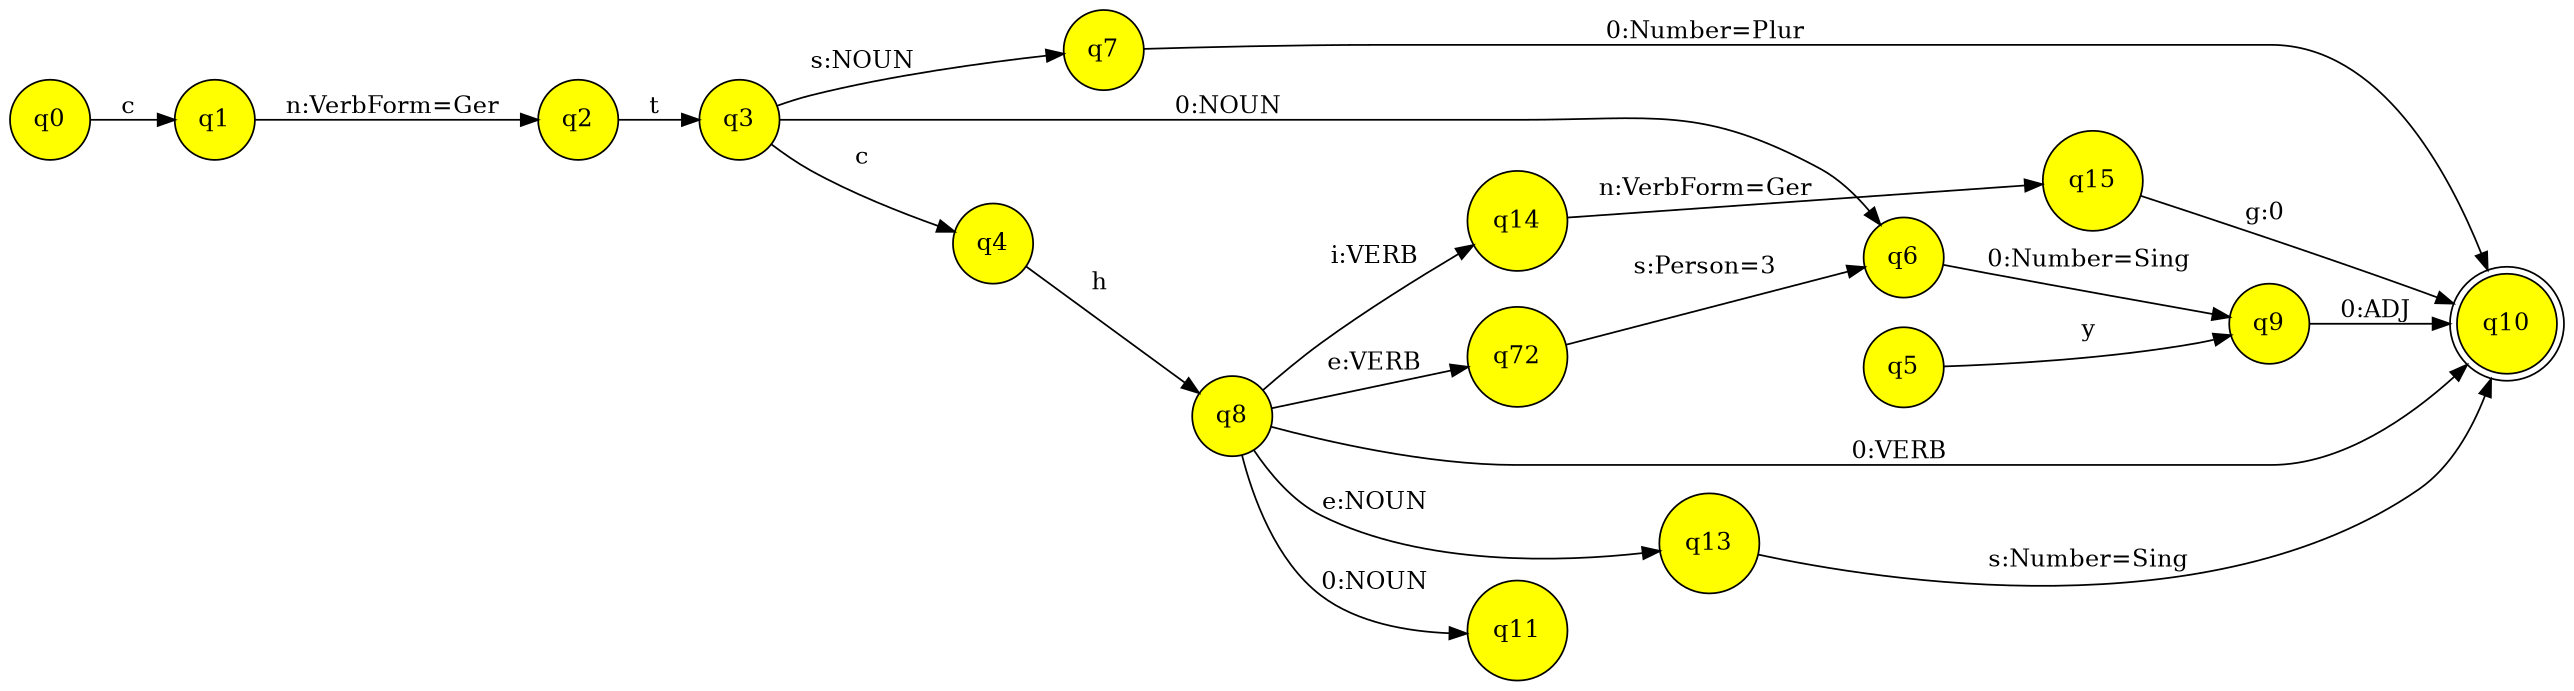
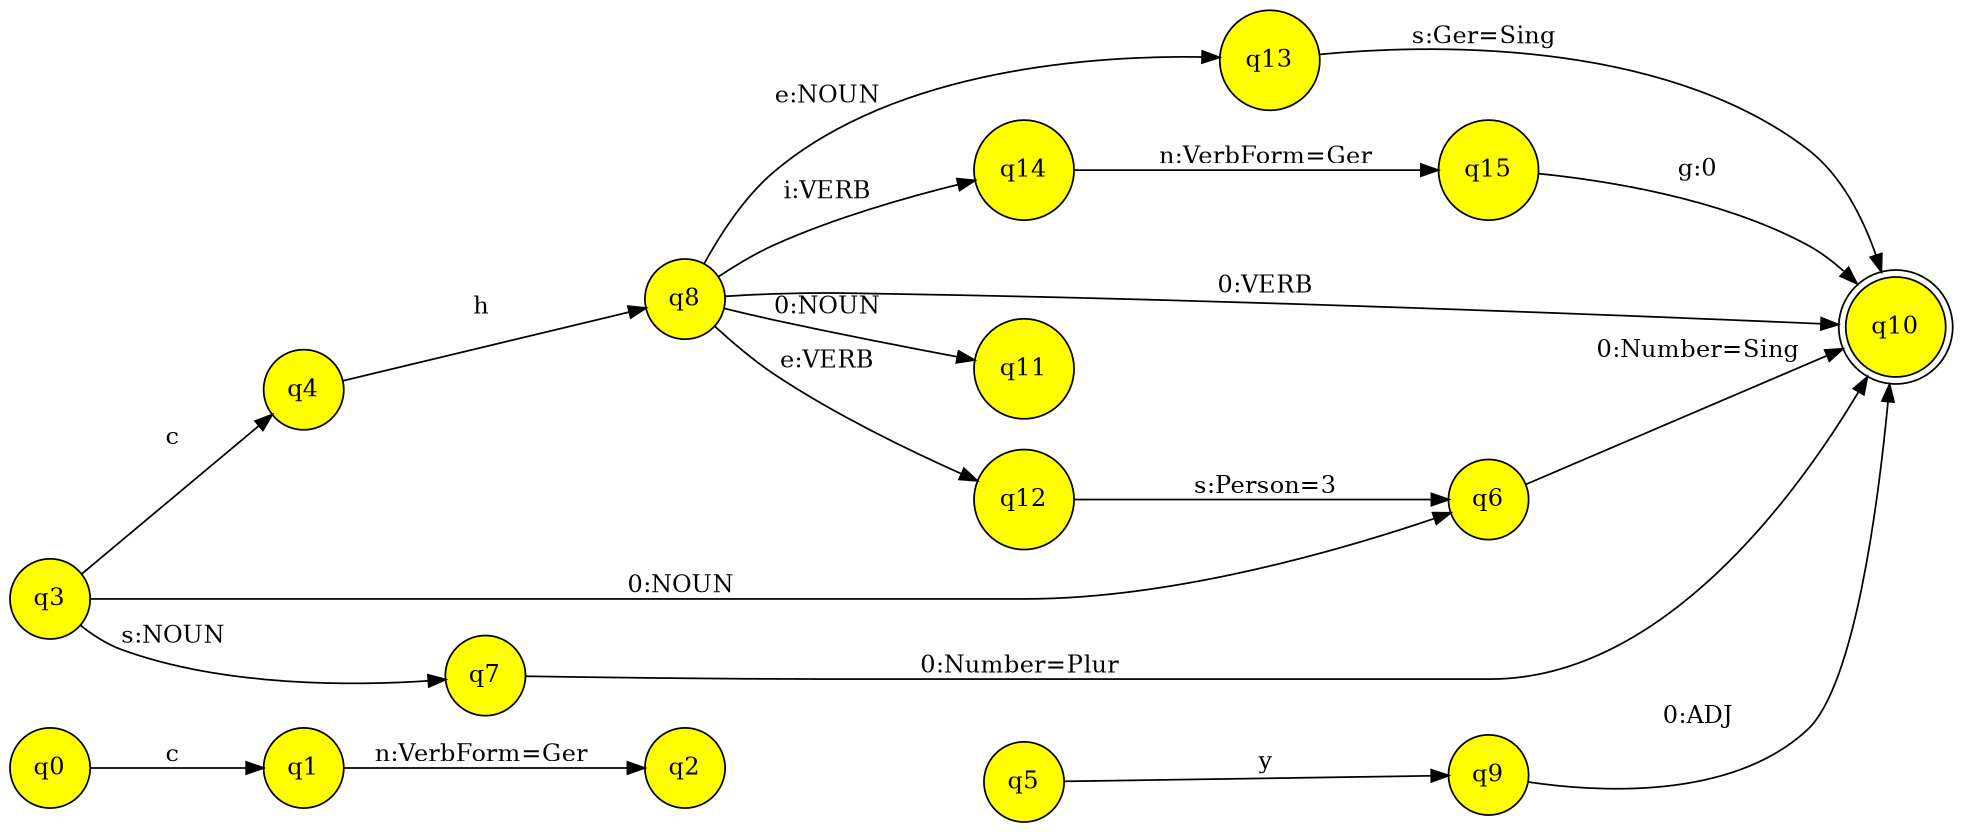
(650, 120) -> none
(2077, 290) -> (1676, 420)
(1517, 357) -> (1024, 500)
(2093, 560) -> (1489, 37)
